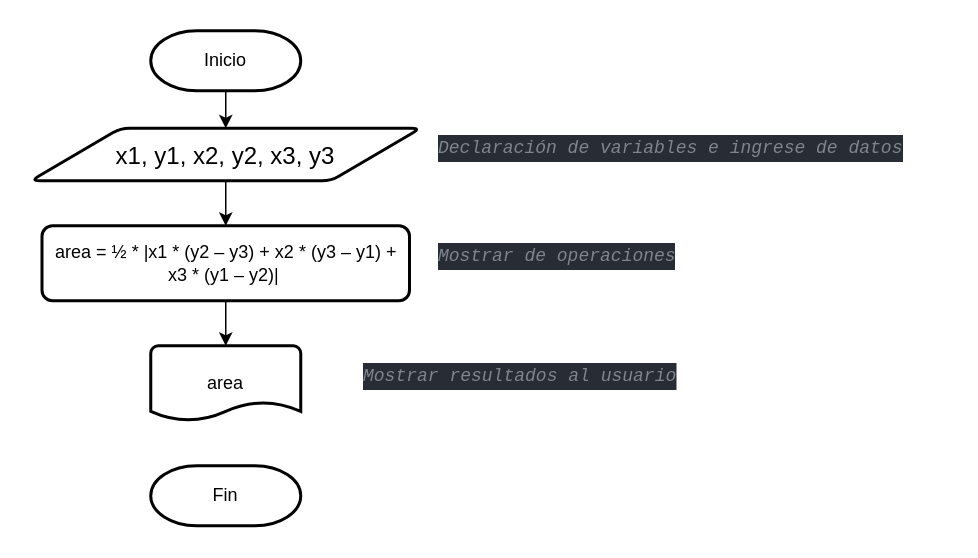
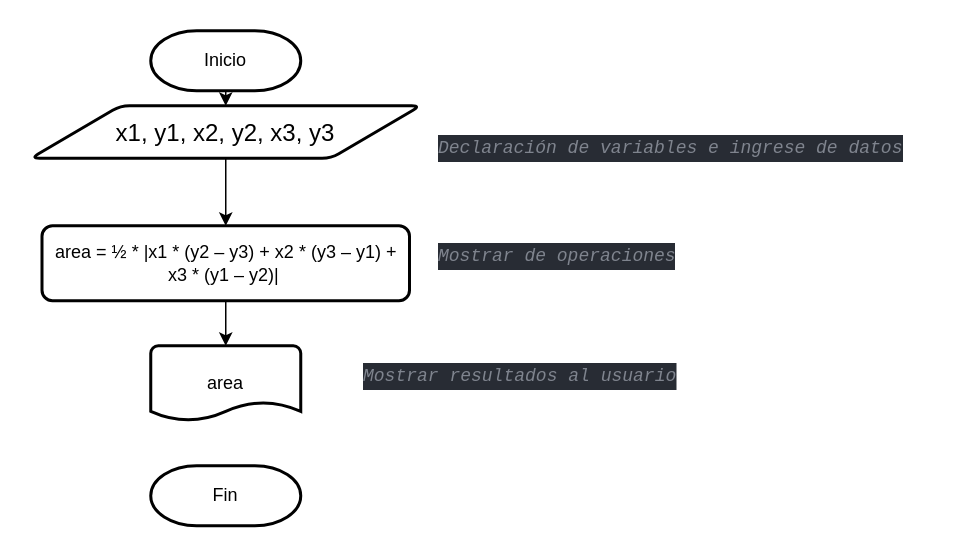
(226, 155) -> (226, 132)
